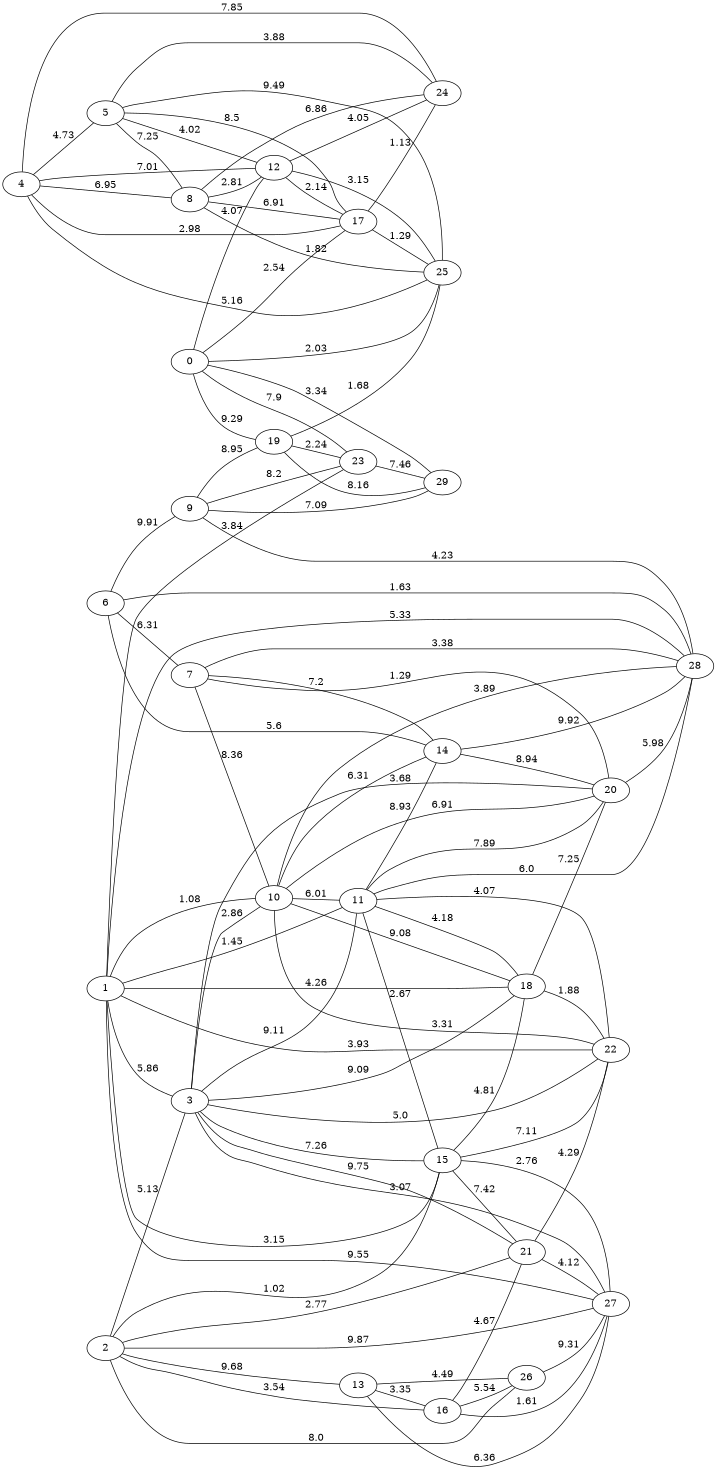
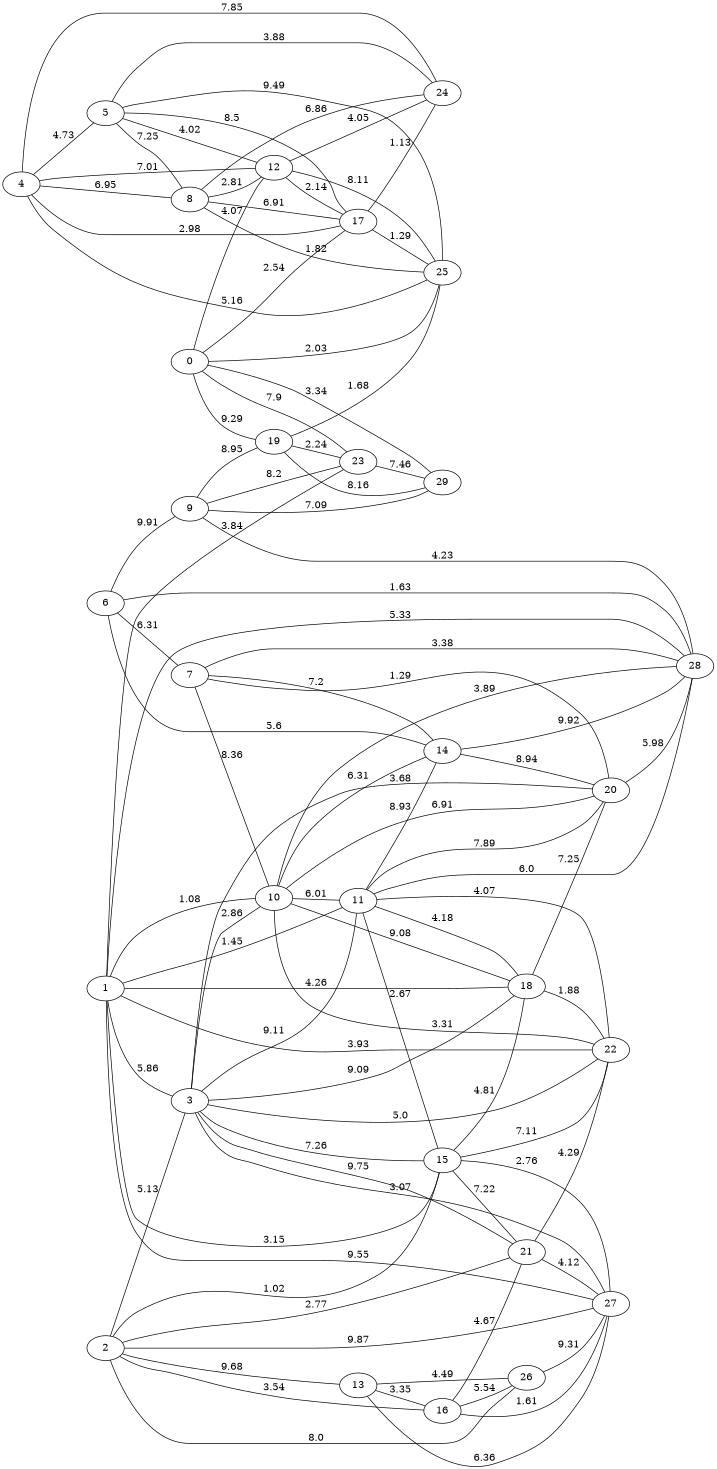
(358, 181) -> (358, 181)
(485, 1190) -> (485, 1190)
